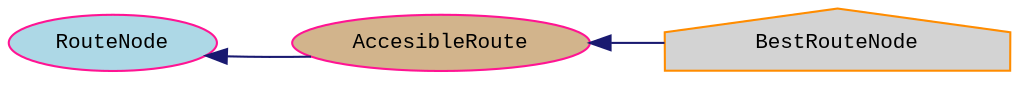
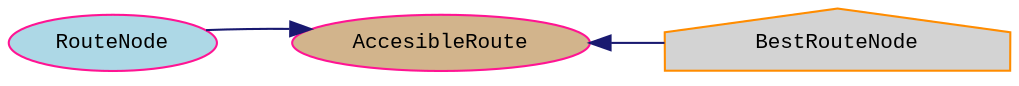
(269, 57) -> (248, 29)
